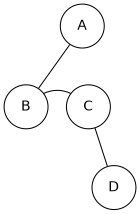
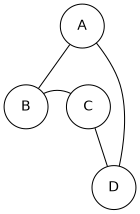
none -> (123, 101)
